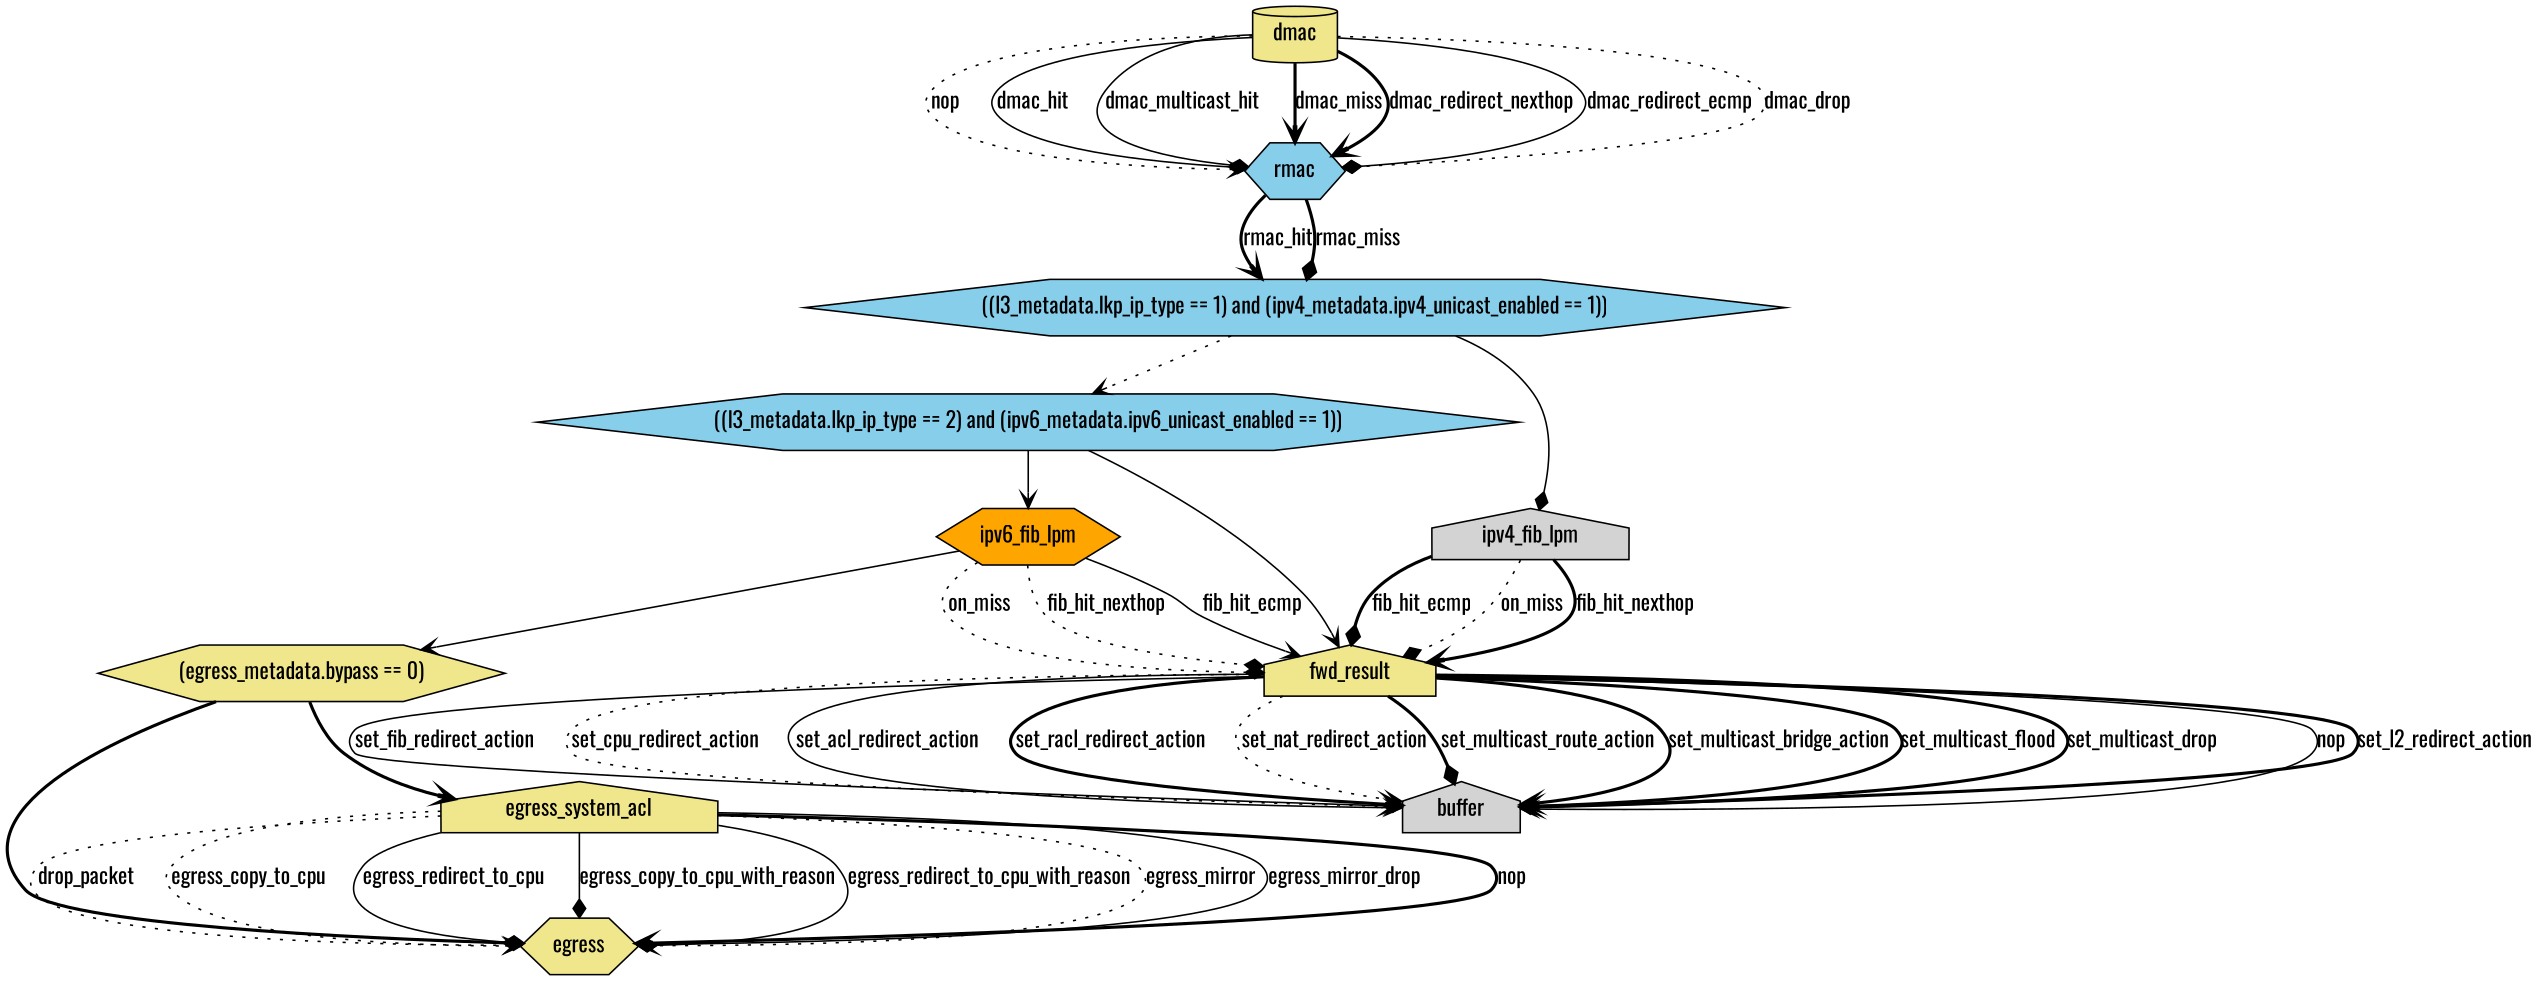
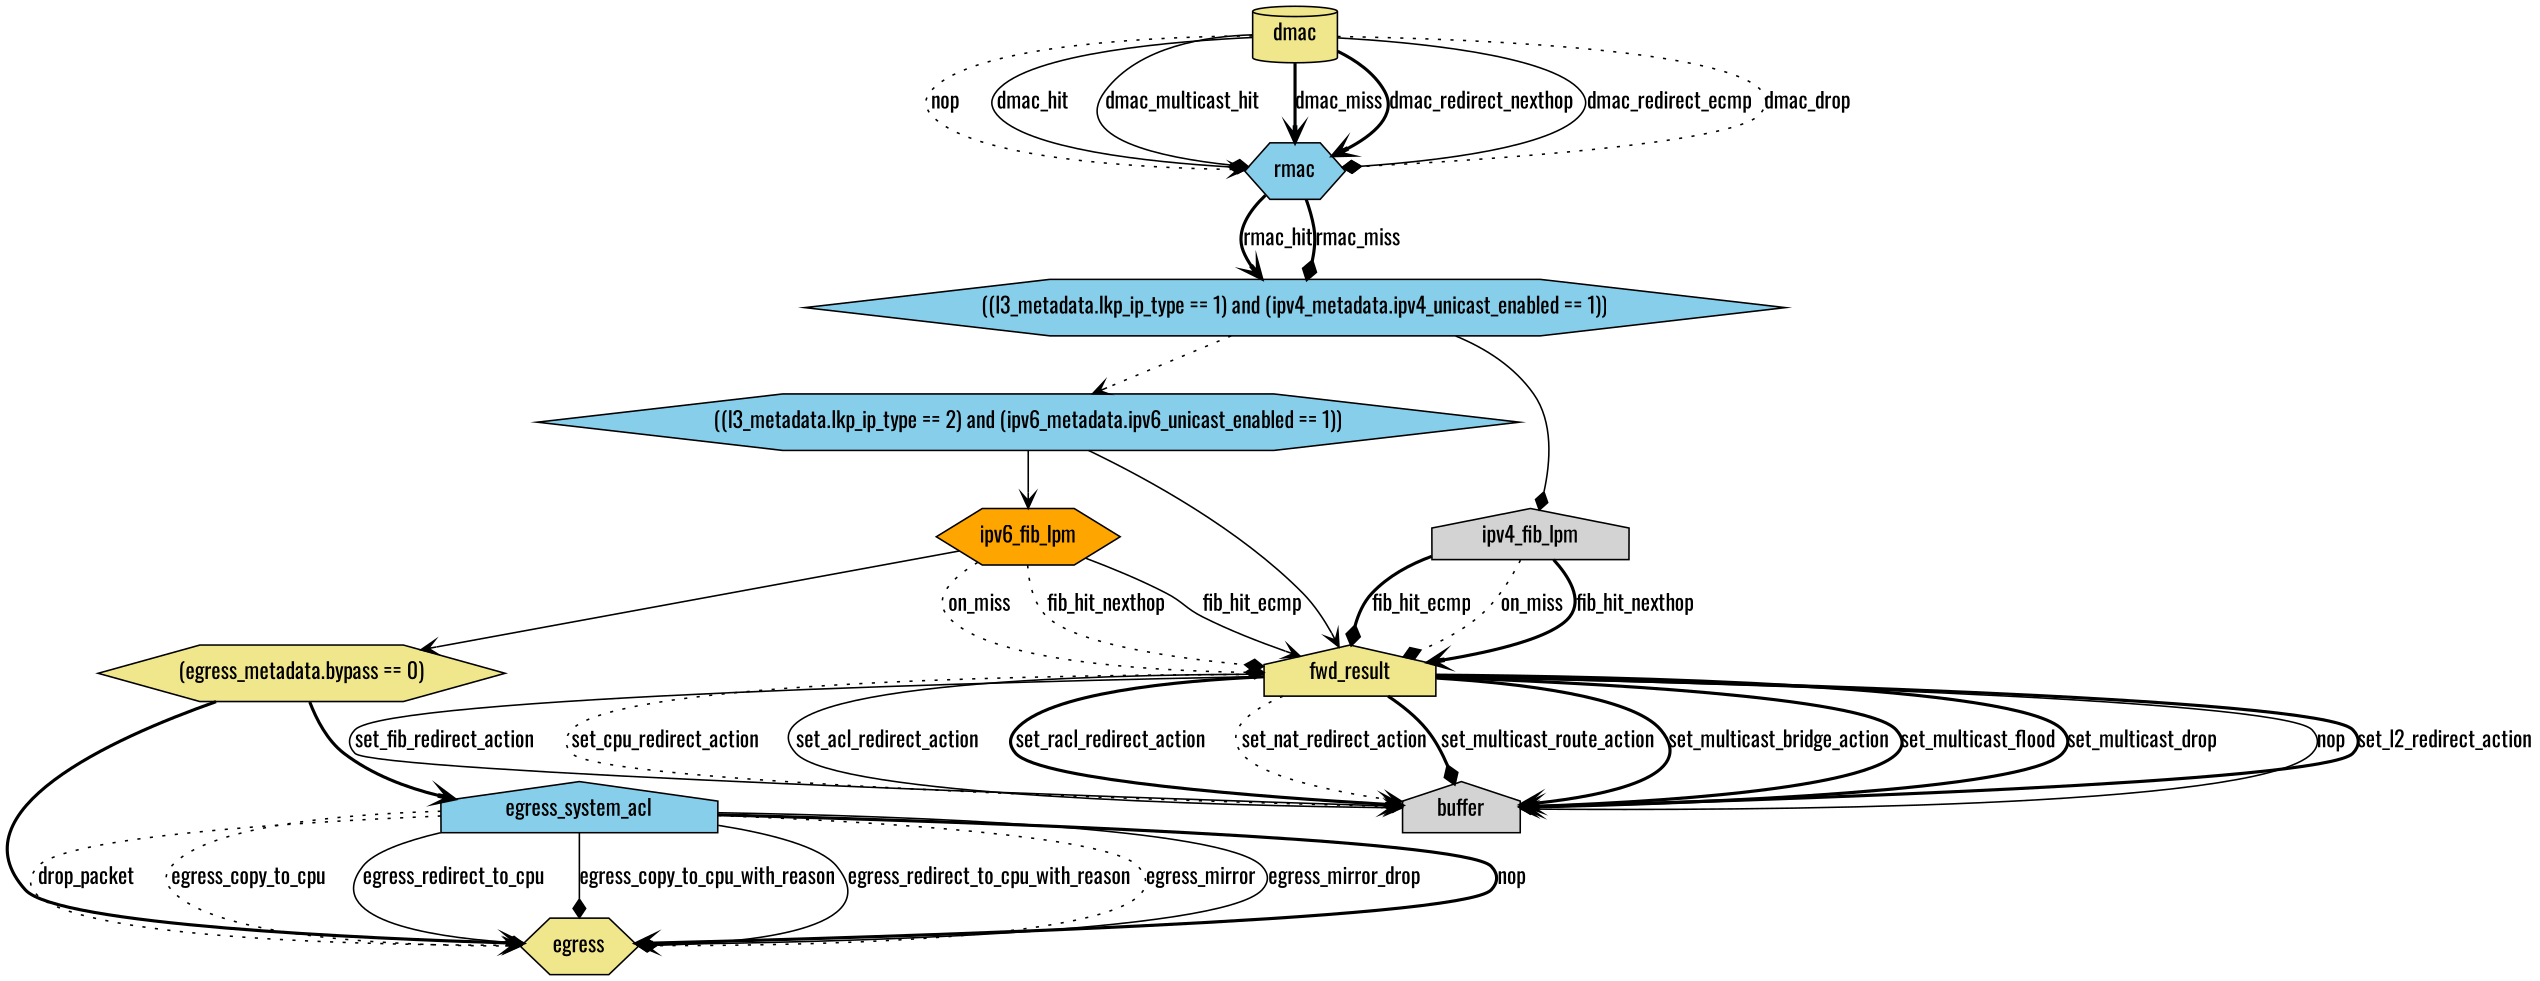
(579, 810) -> (579, 810)
(19, 878) -> (19, 880)
